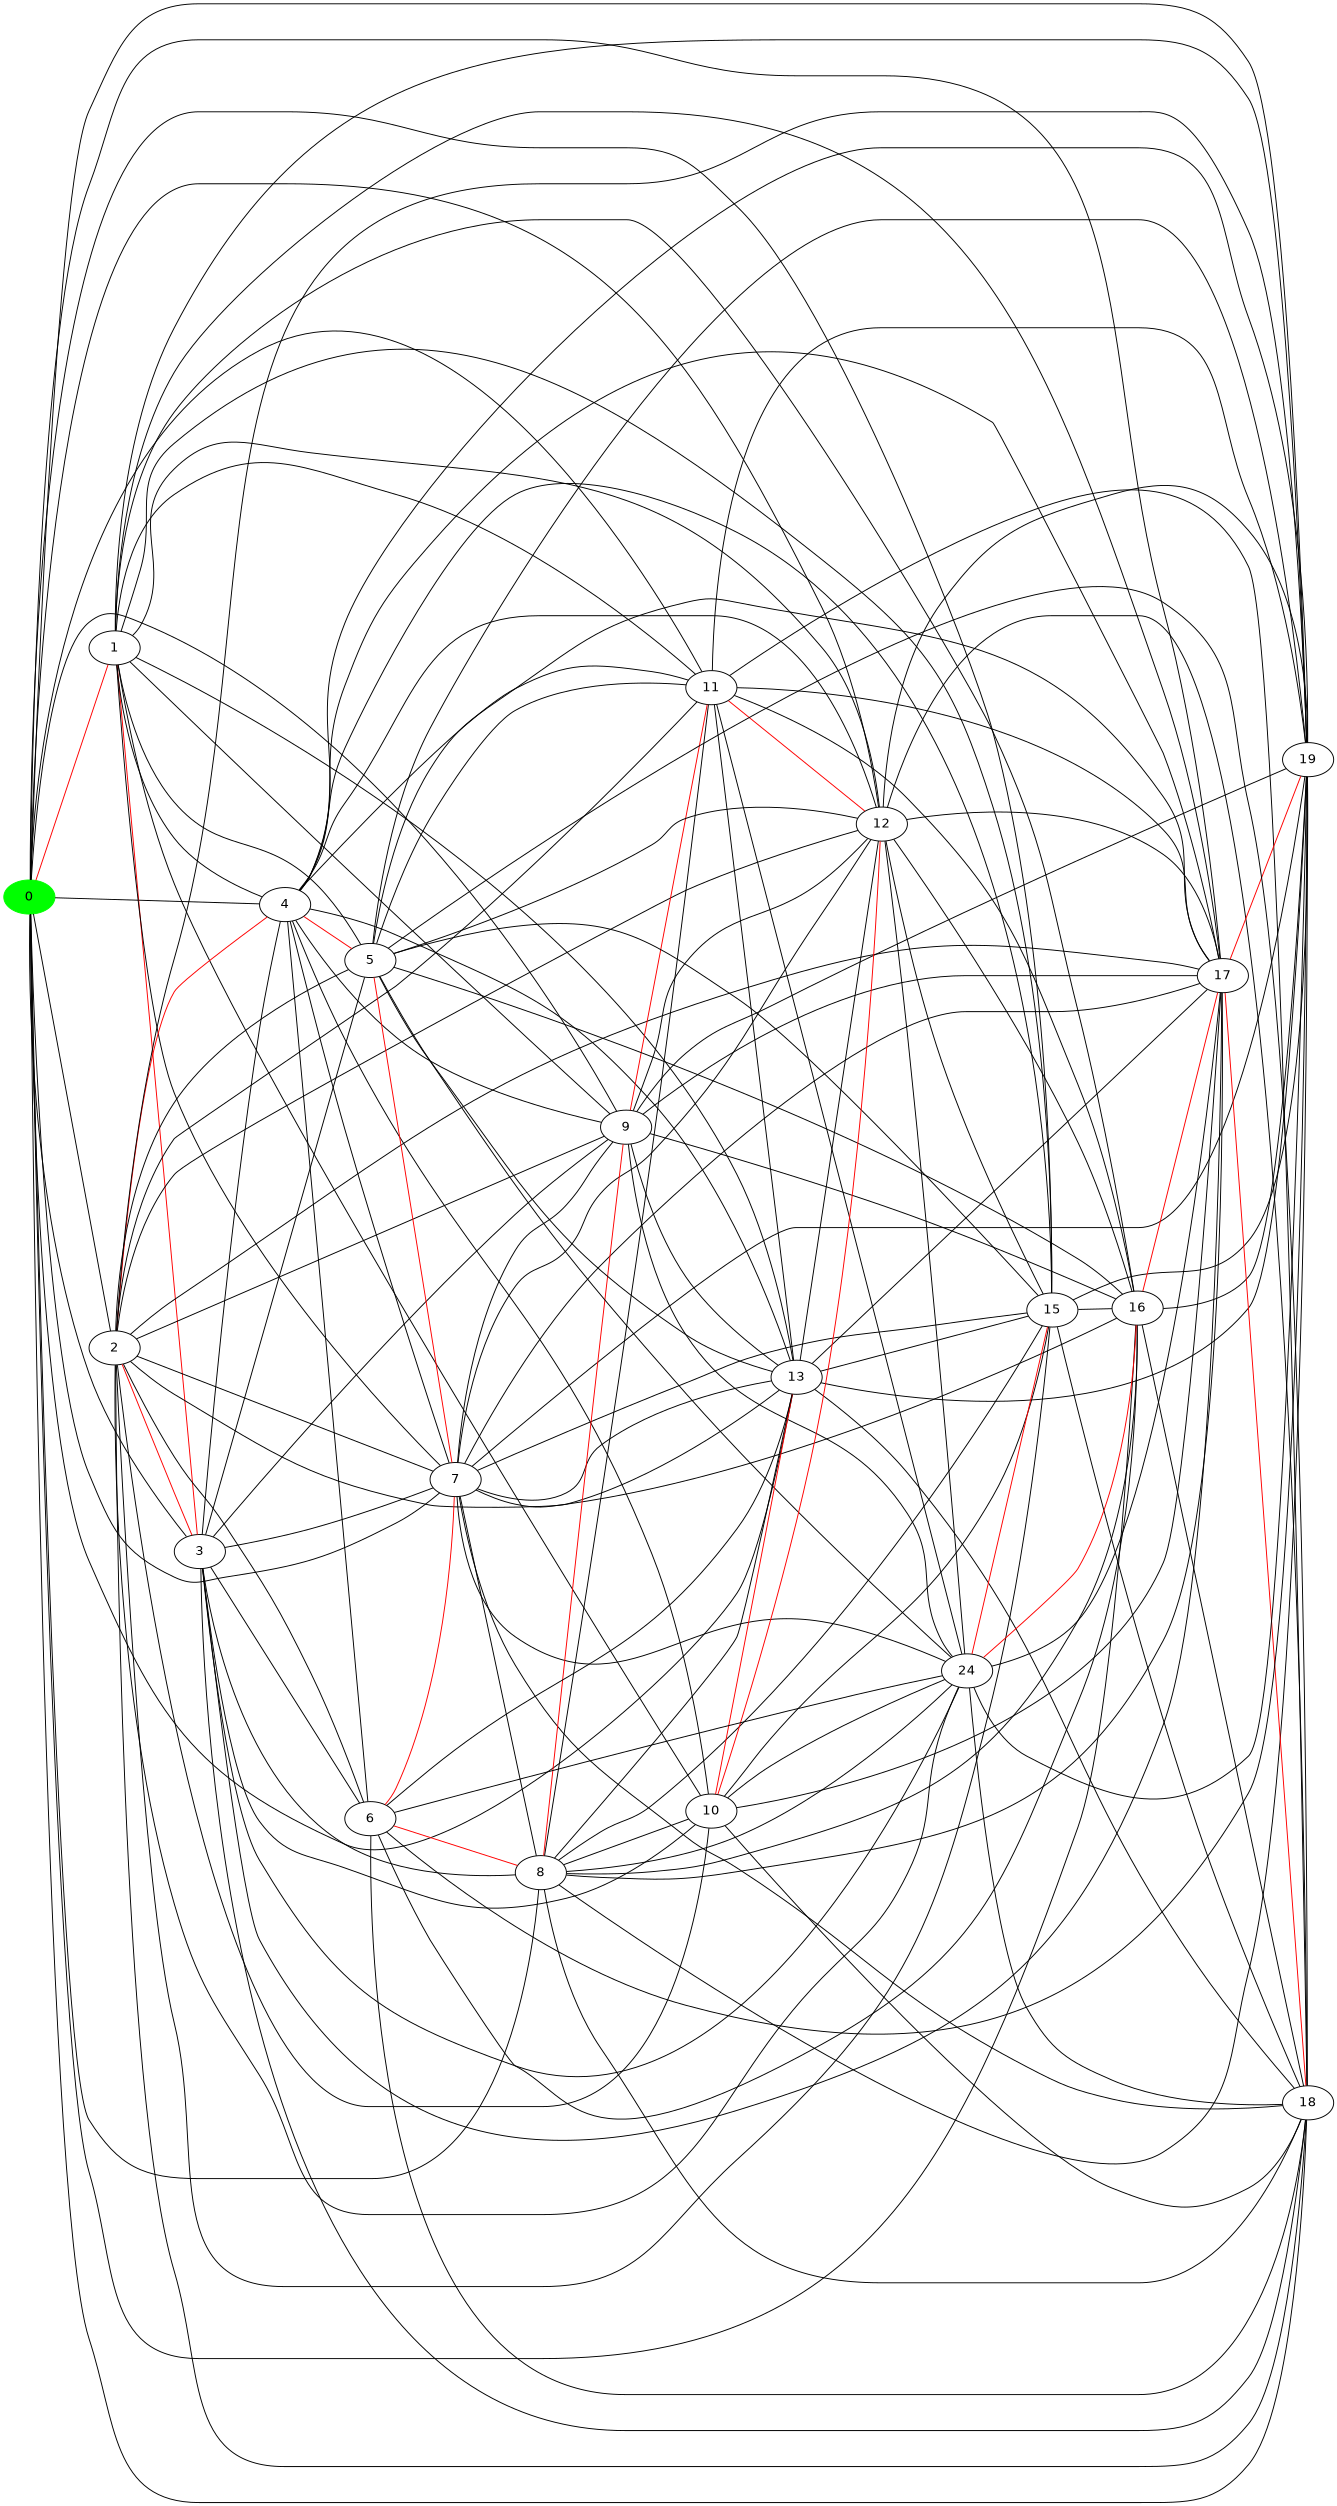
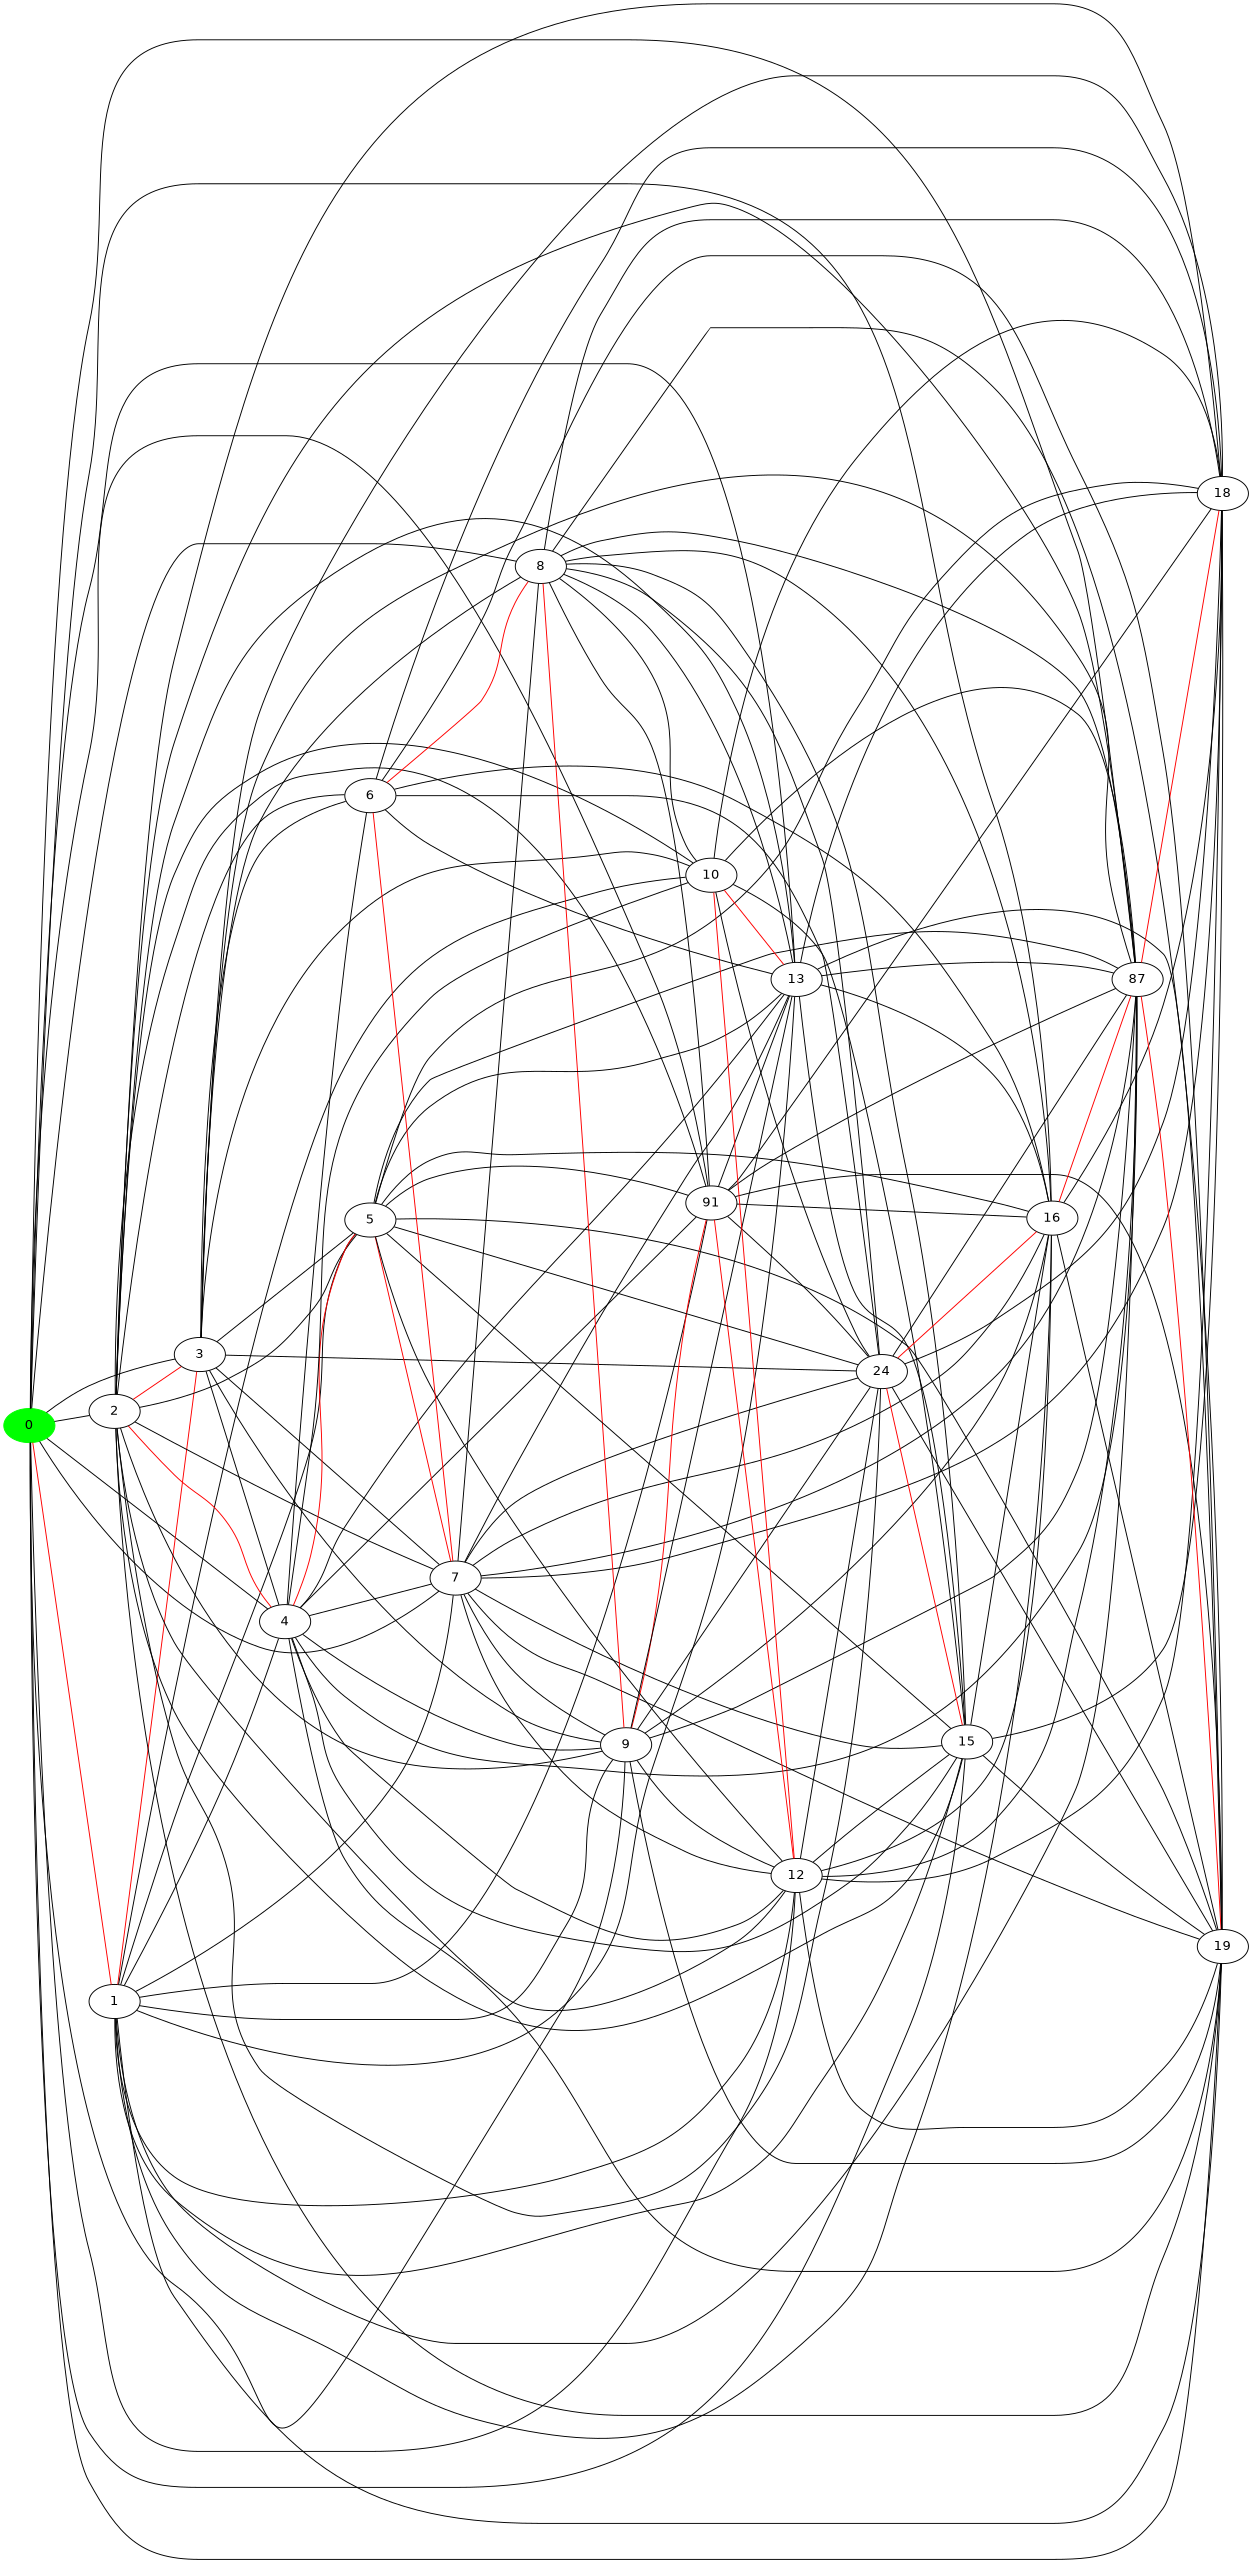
(711, 688) -> (711, 1203)
(1223, 976) -> (1138, 979)
(839, 1101) -> (965, 1050)
(116, 2437) -> none
